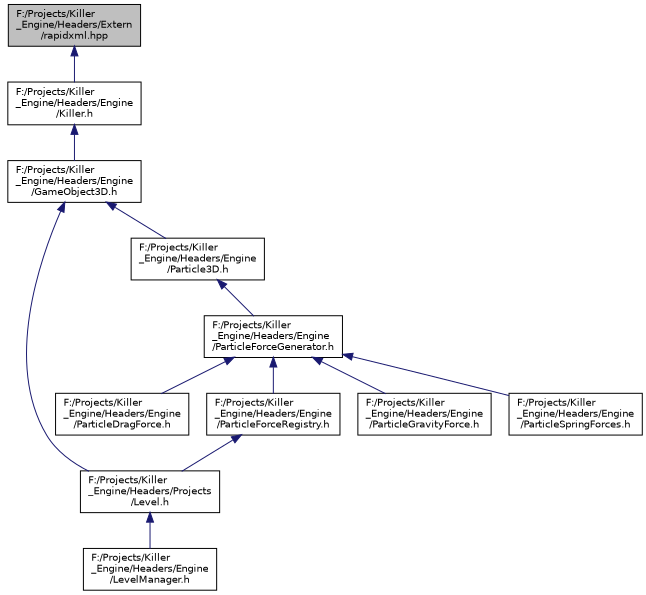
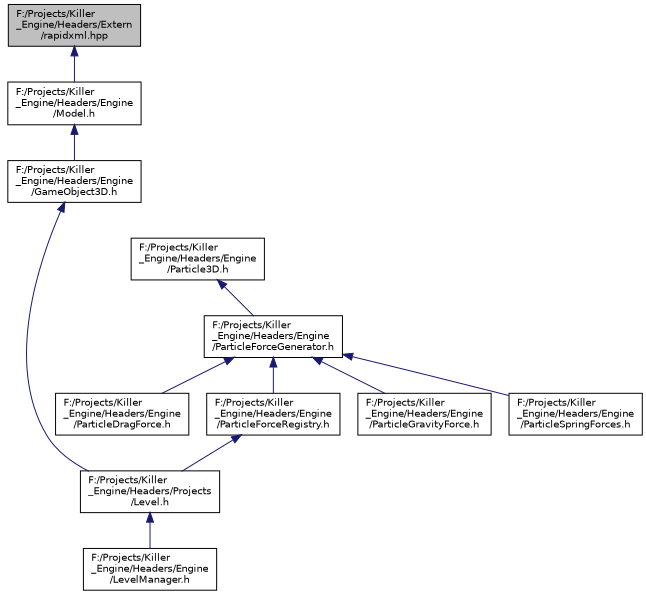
(74, 103) -> (74, 103)
(141, 223) -> none
